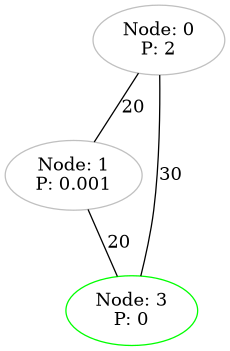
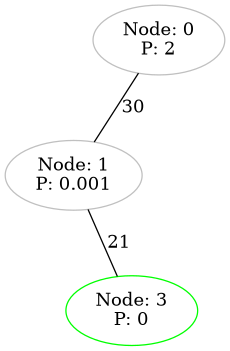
(134, 108) -> (134, 108)
(157, 176) -> none
(120, 243) -> (120, 243)
